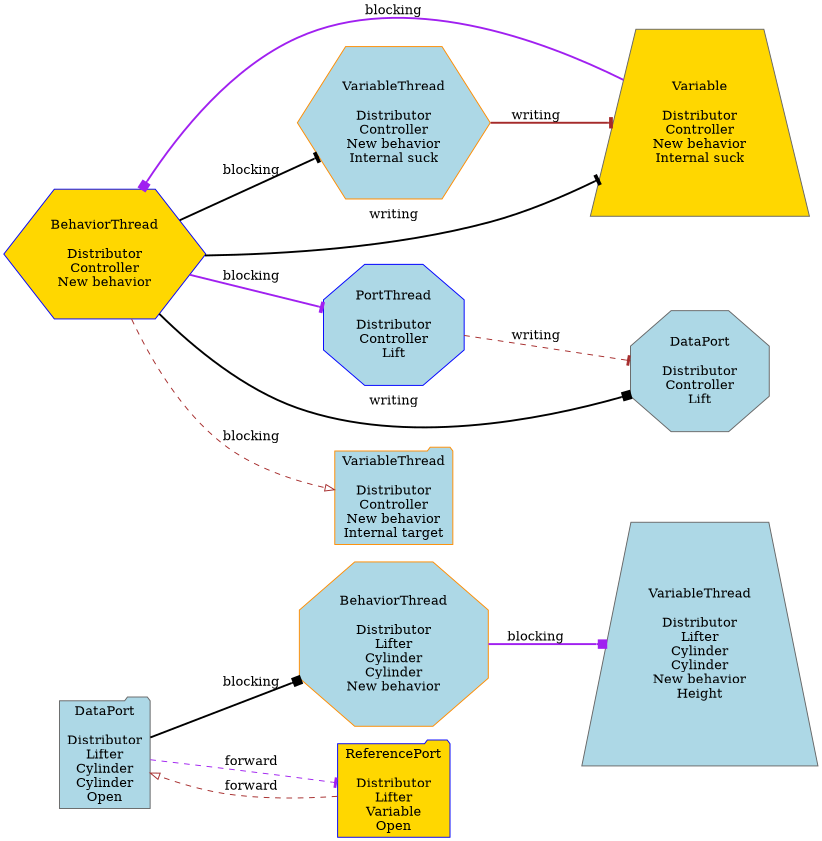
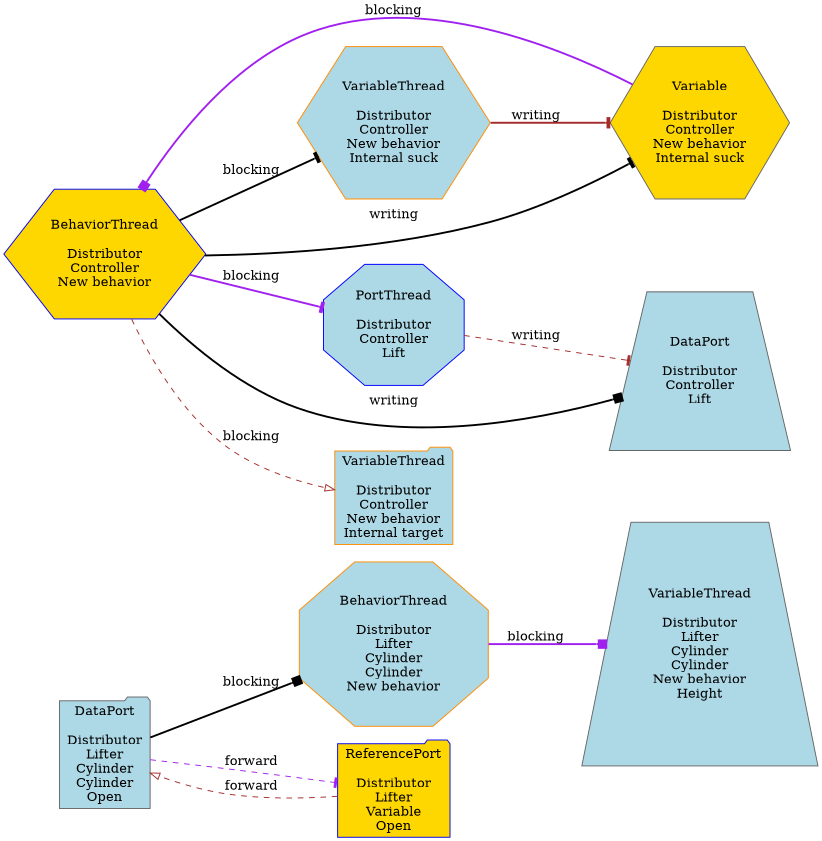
(700, 123) -> (700, 123)
(700, 371) -> (700, 371)
